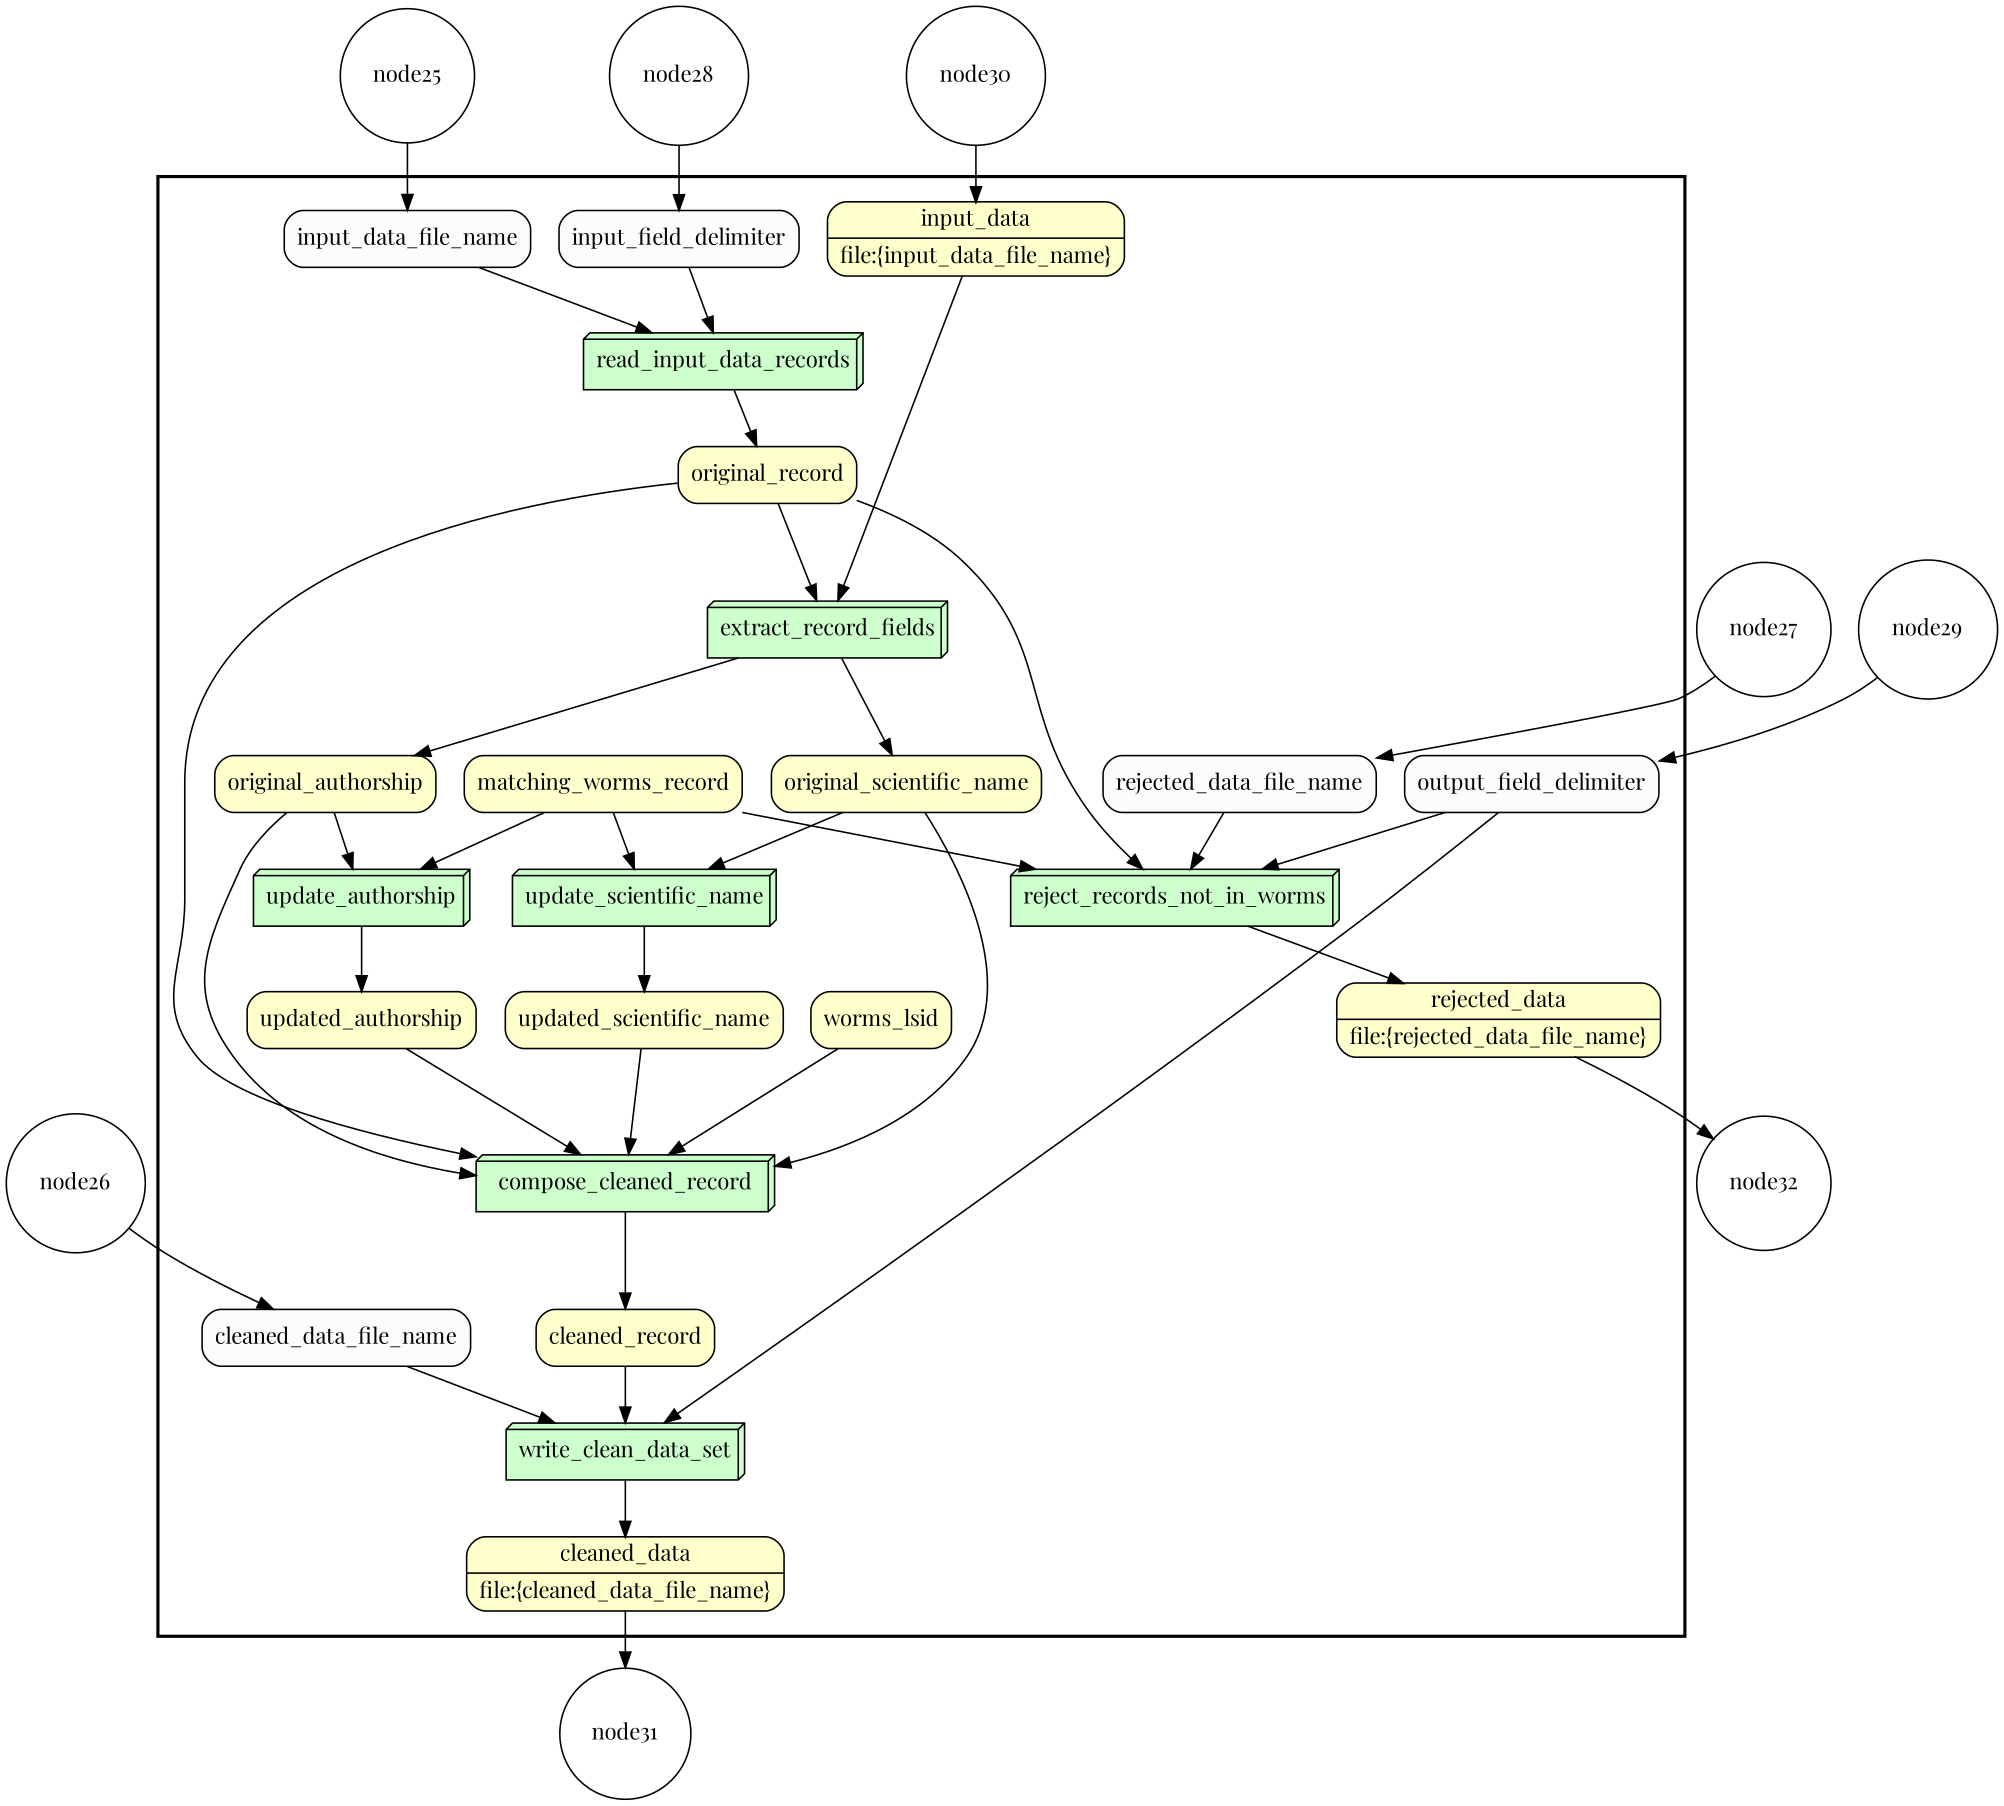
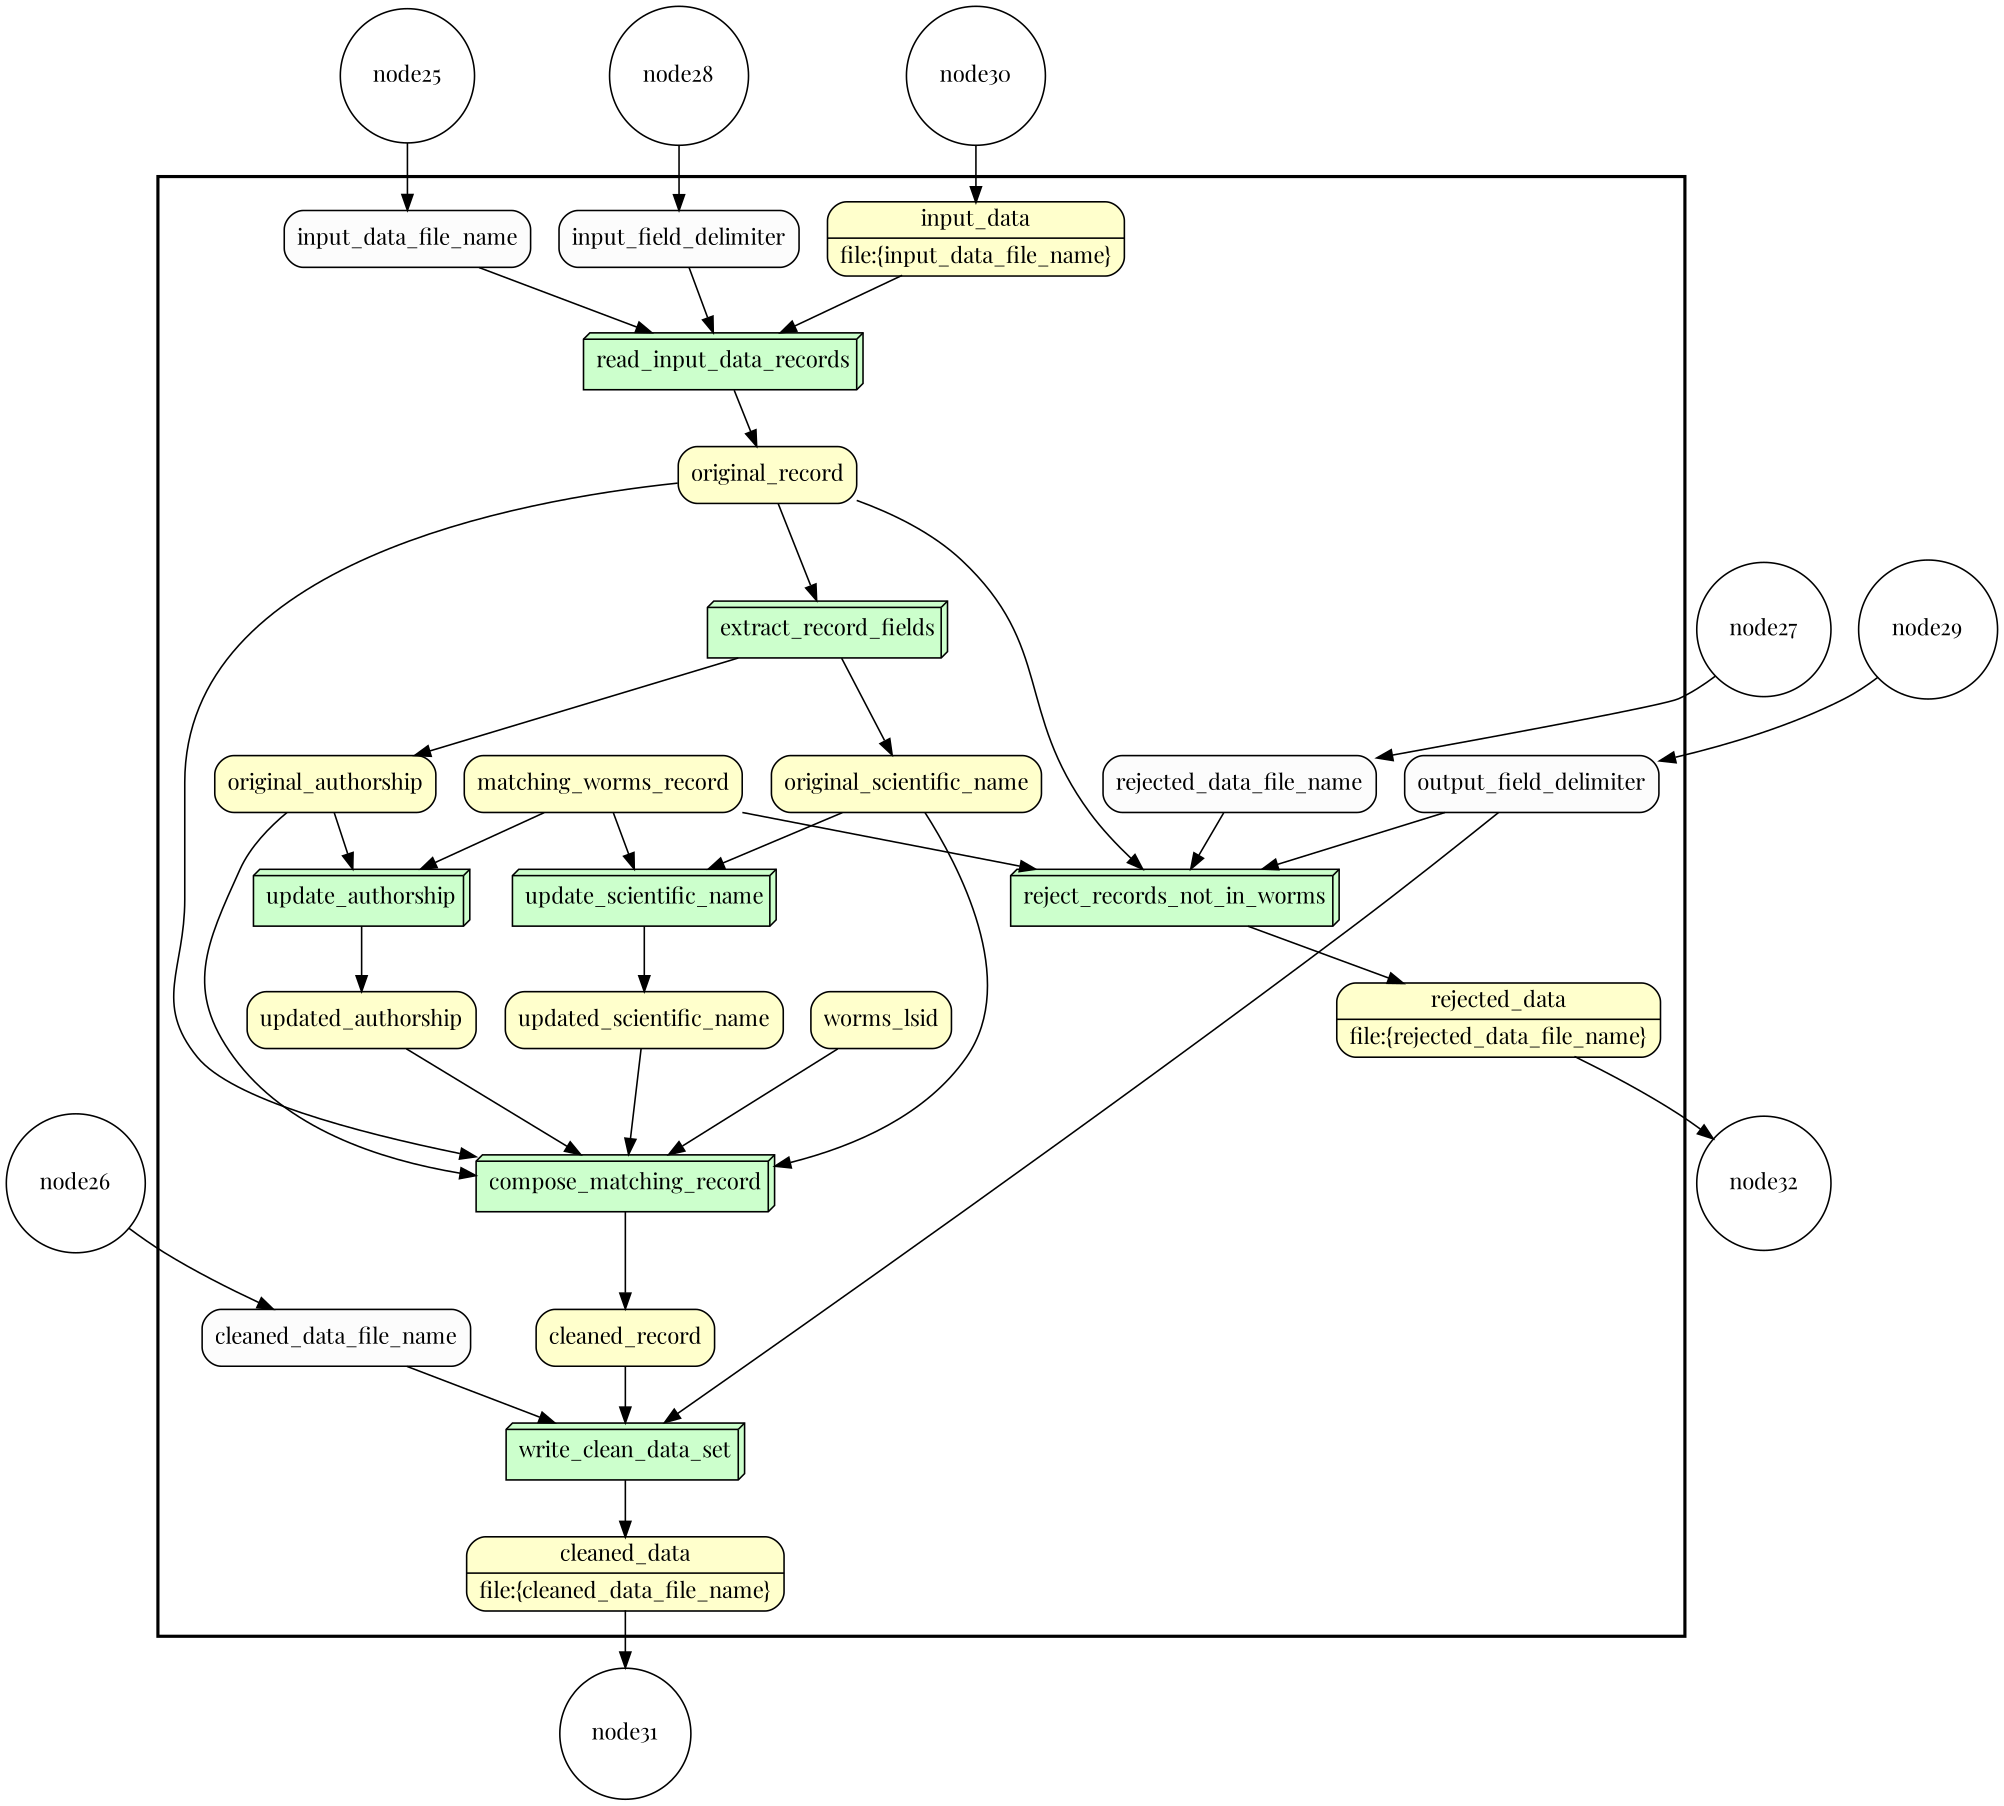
(903, 431) -> (848, 301)
(625, 1183) -> (625, 1183)
